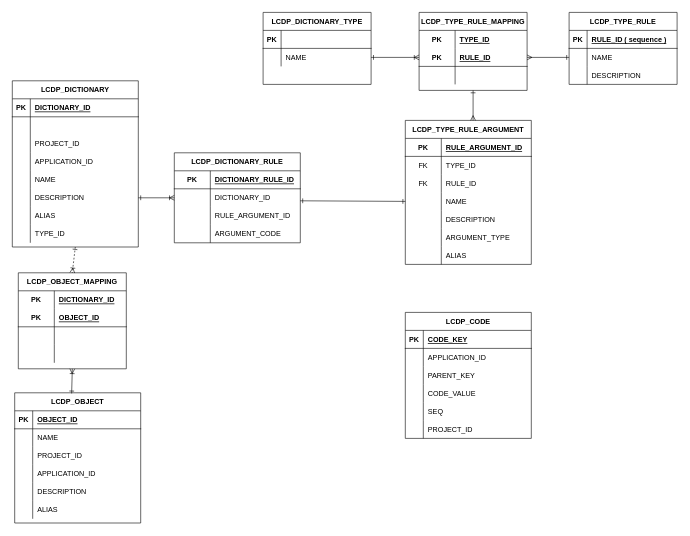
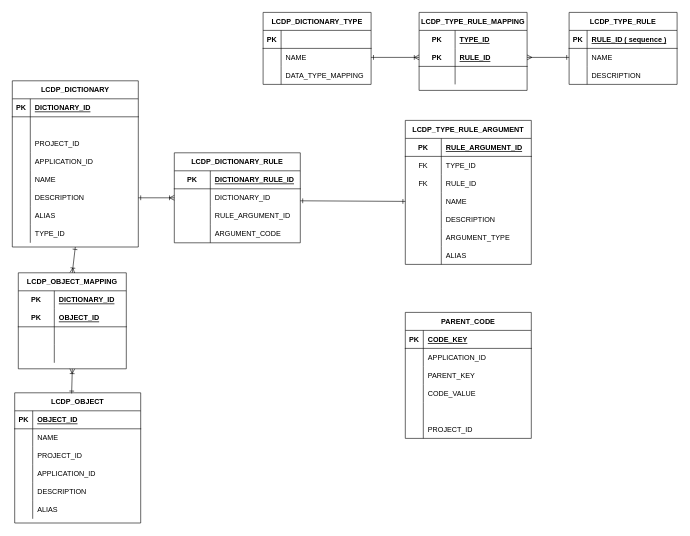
none -> (326, 75)
(473, 116) -> none
(74, 261) -> (74, 261)
(468, 322) -> (468, 322)
(477, 411) -> none
